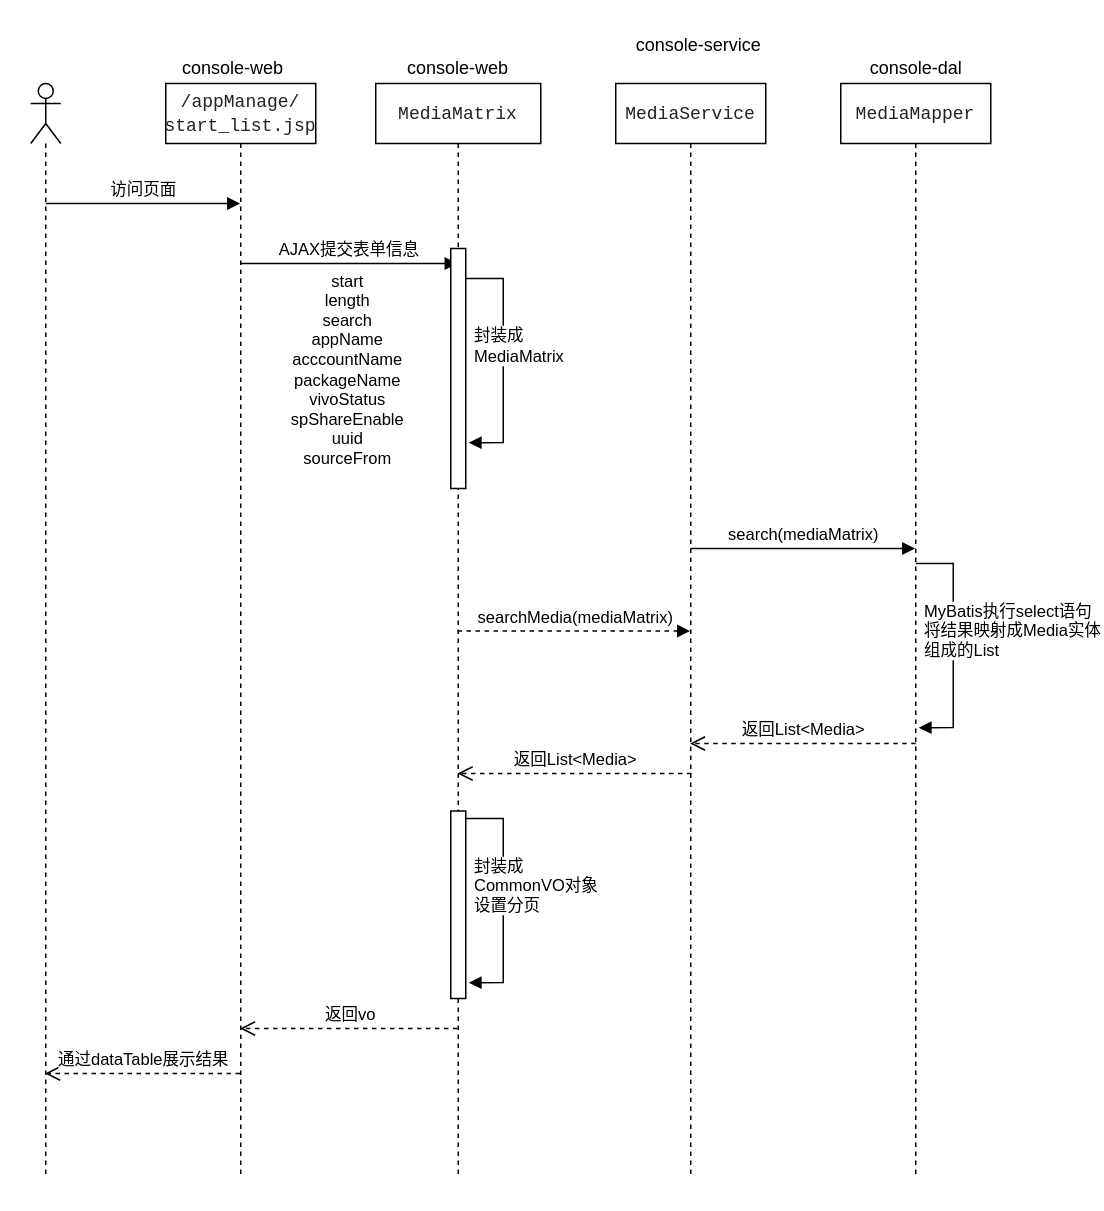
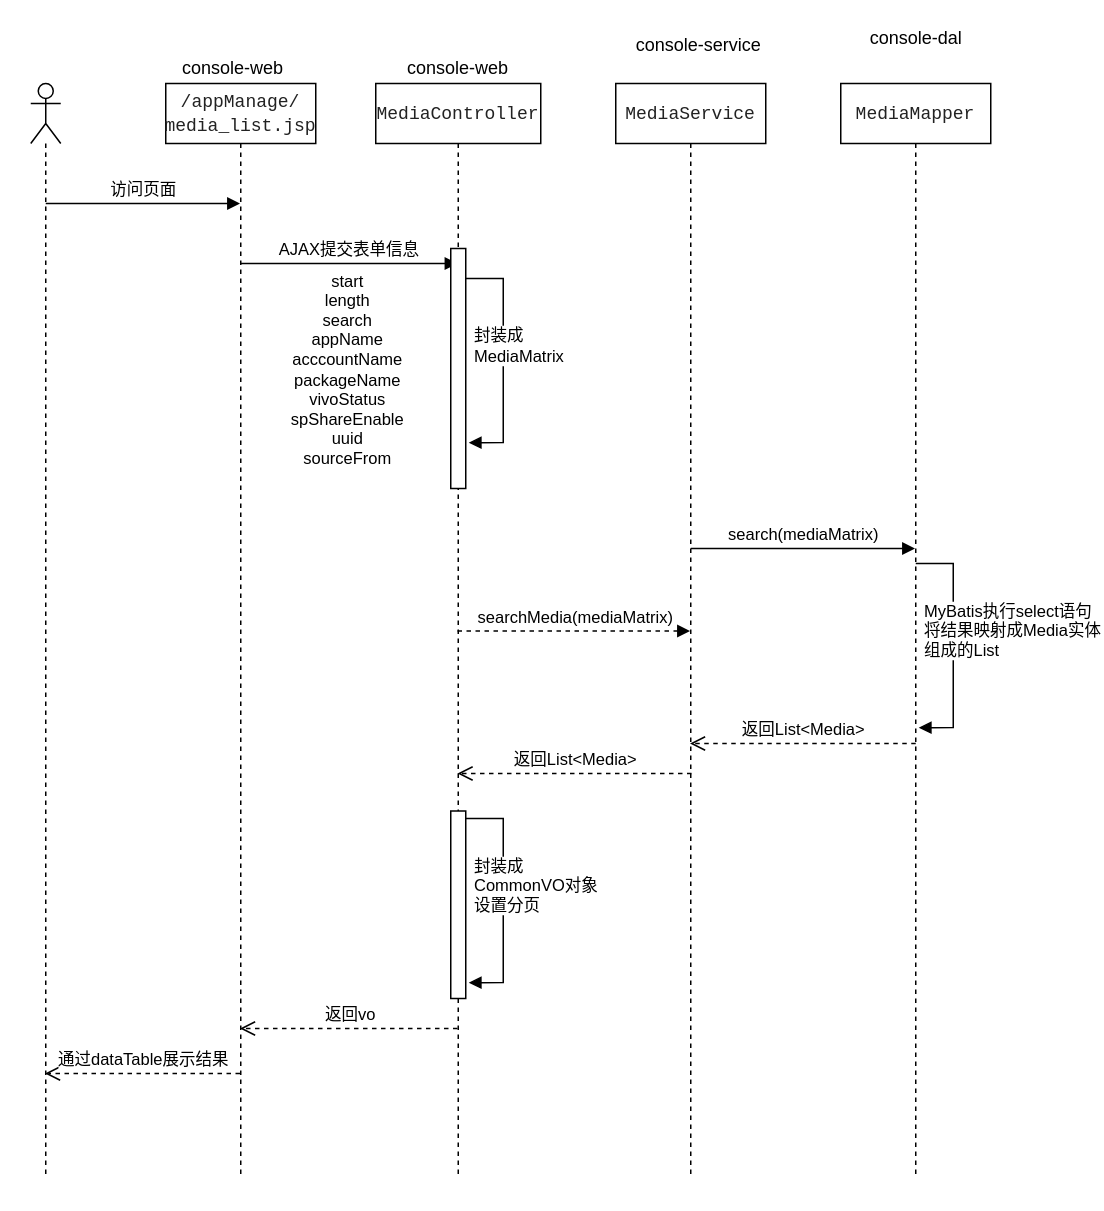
(916, 68) -> (916, 38)
(241, 113) -> (241, 113)
(458, 113) -> (458, 113)
